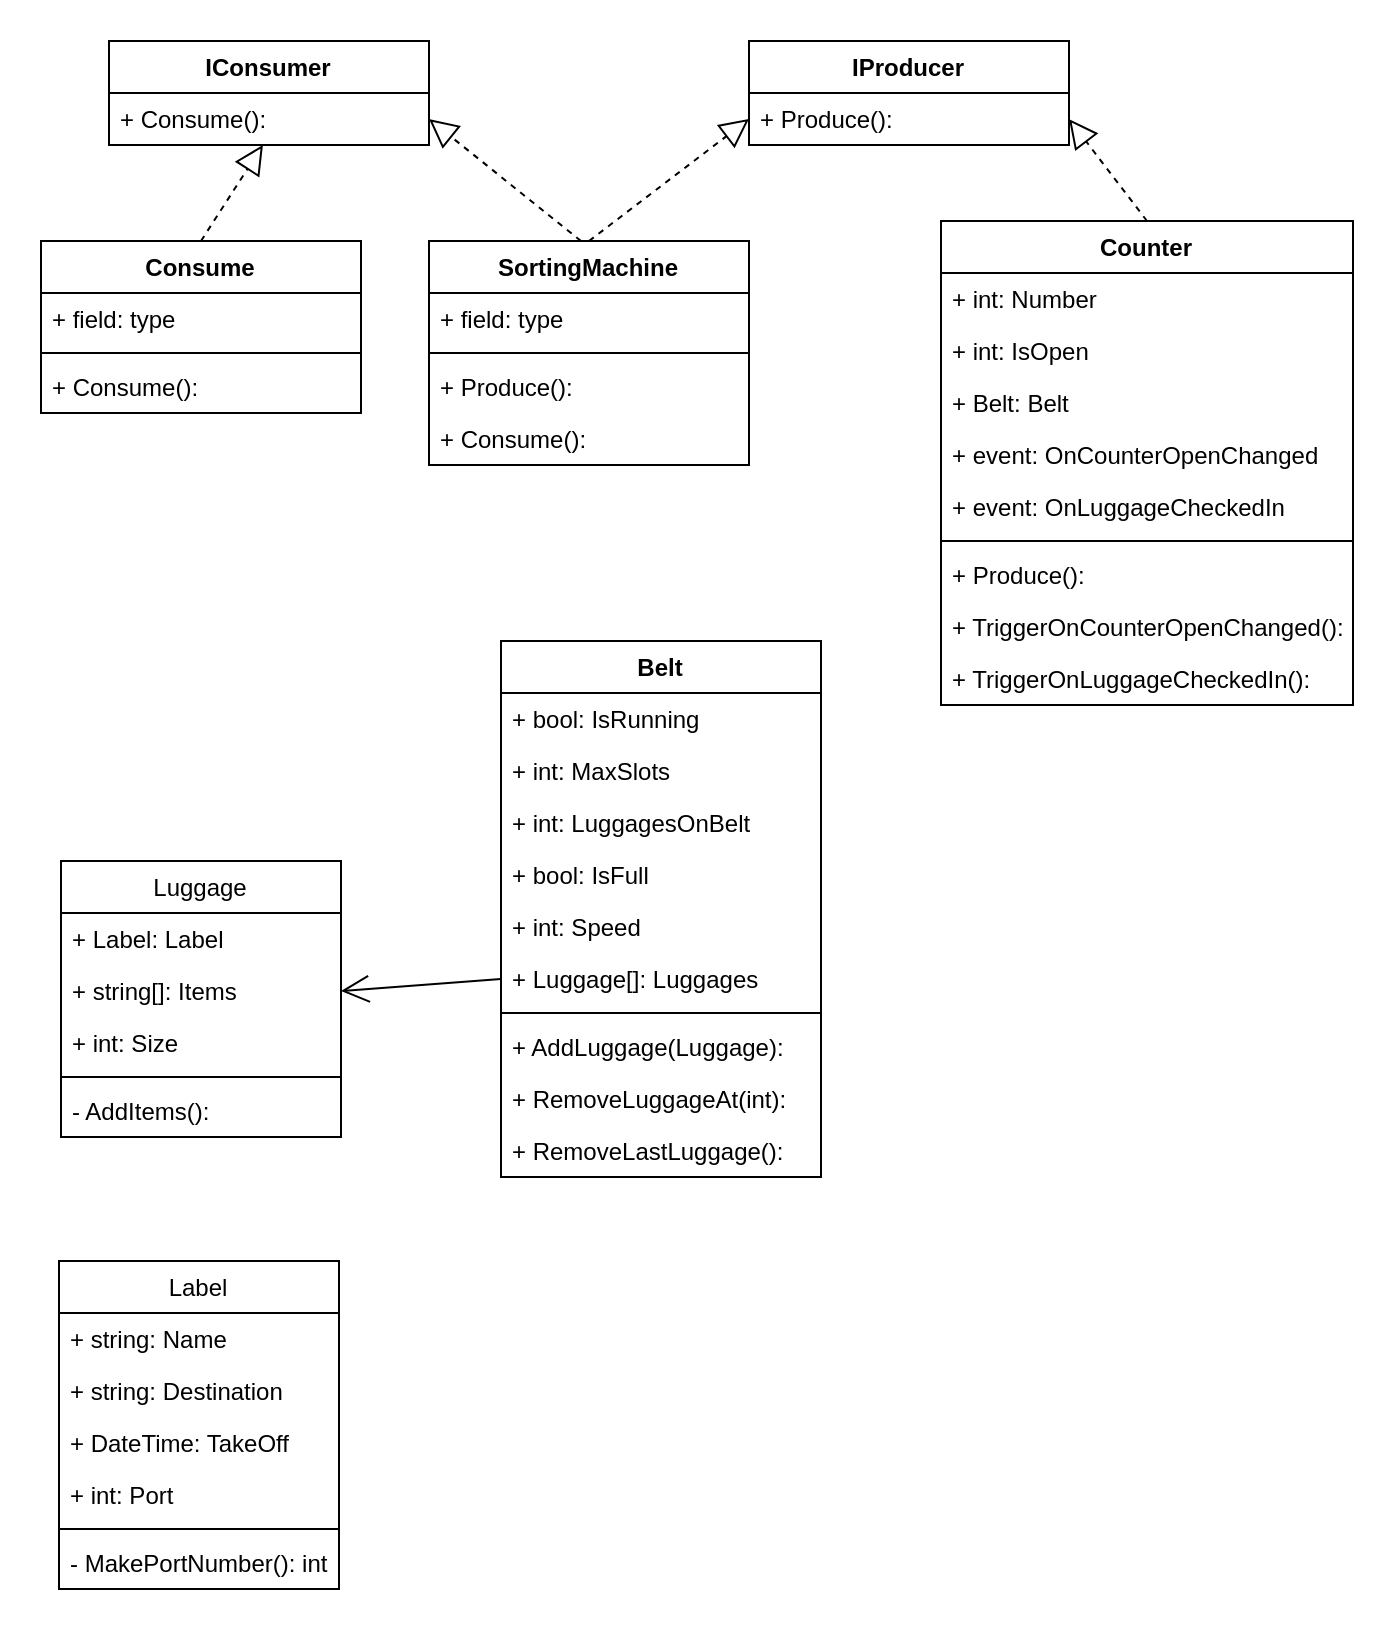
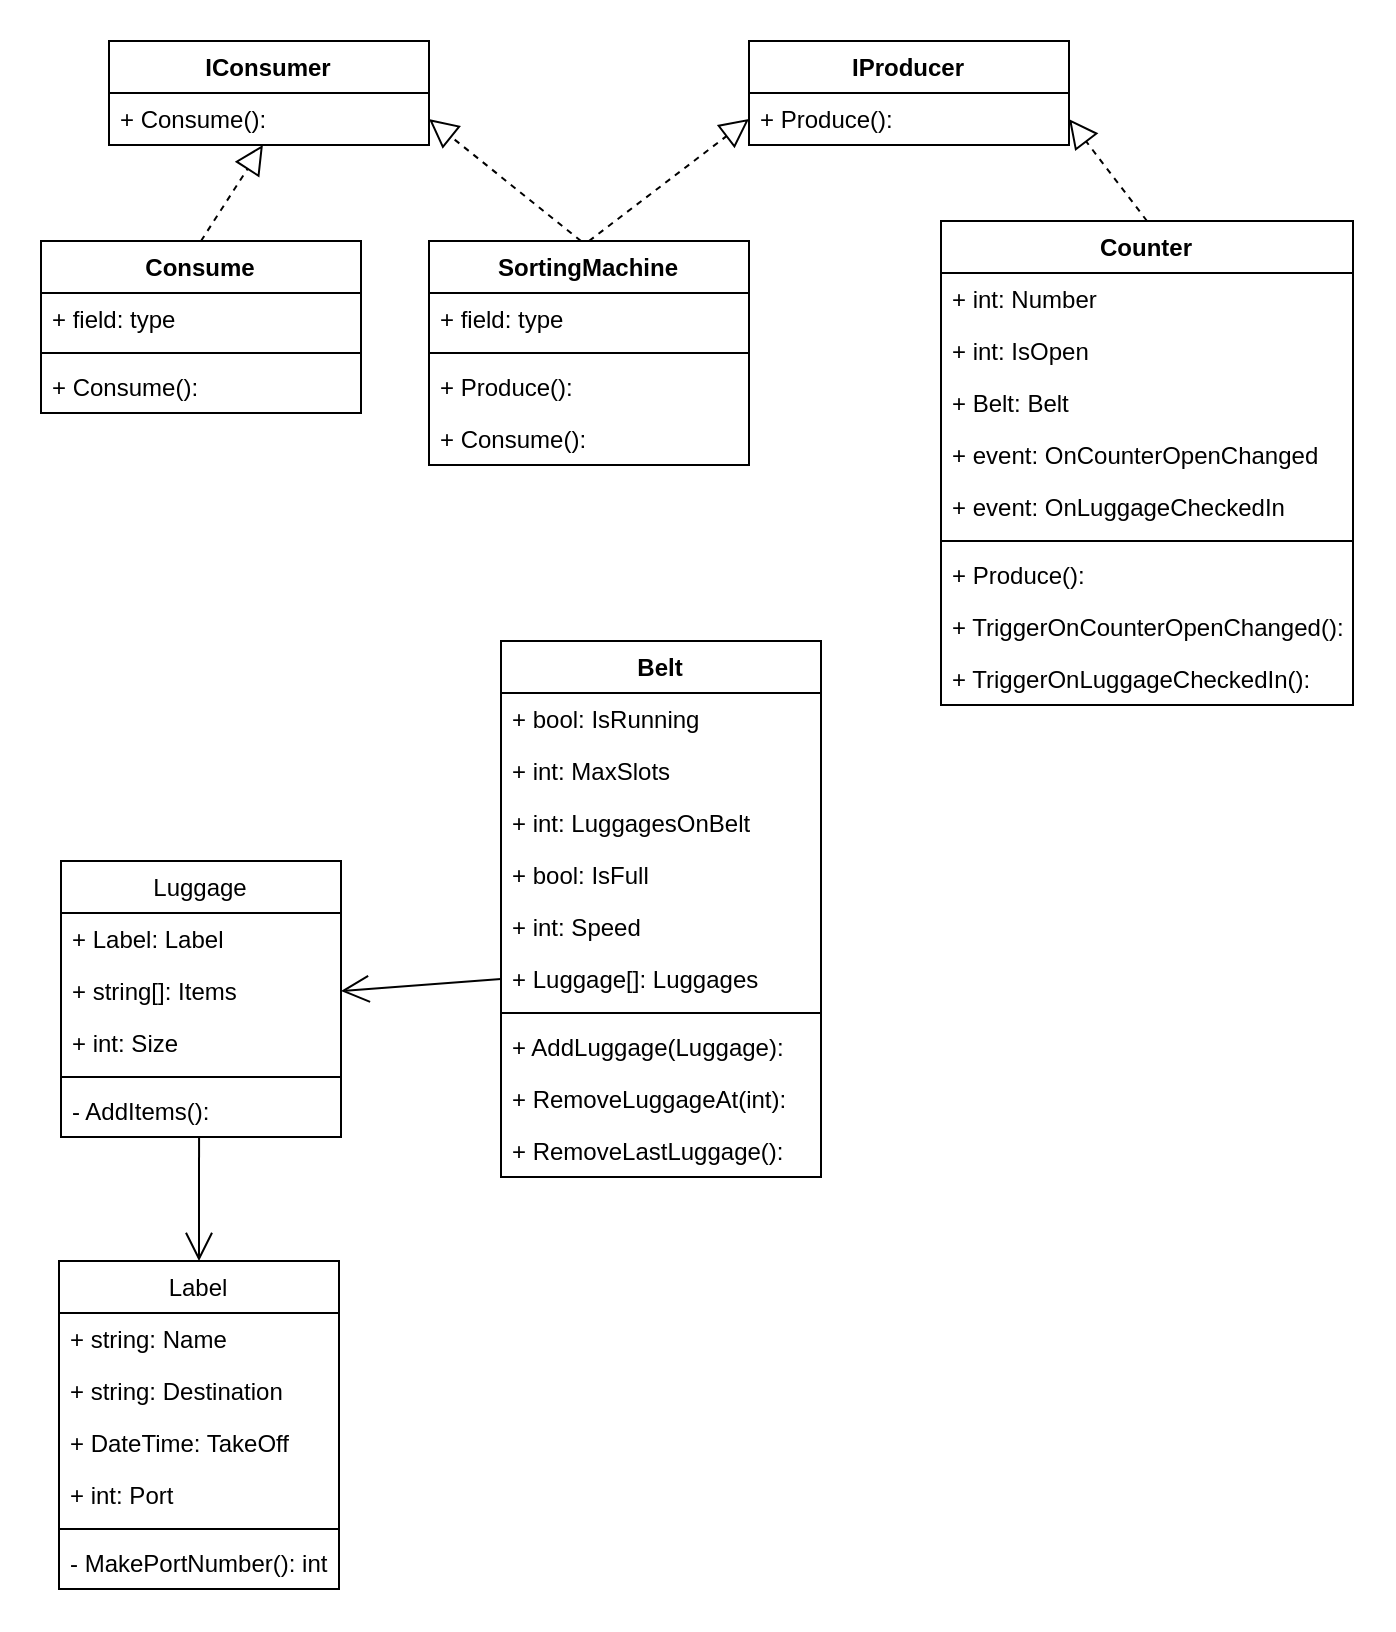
none -> (199, 1196)
